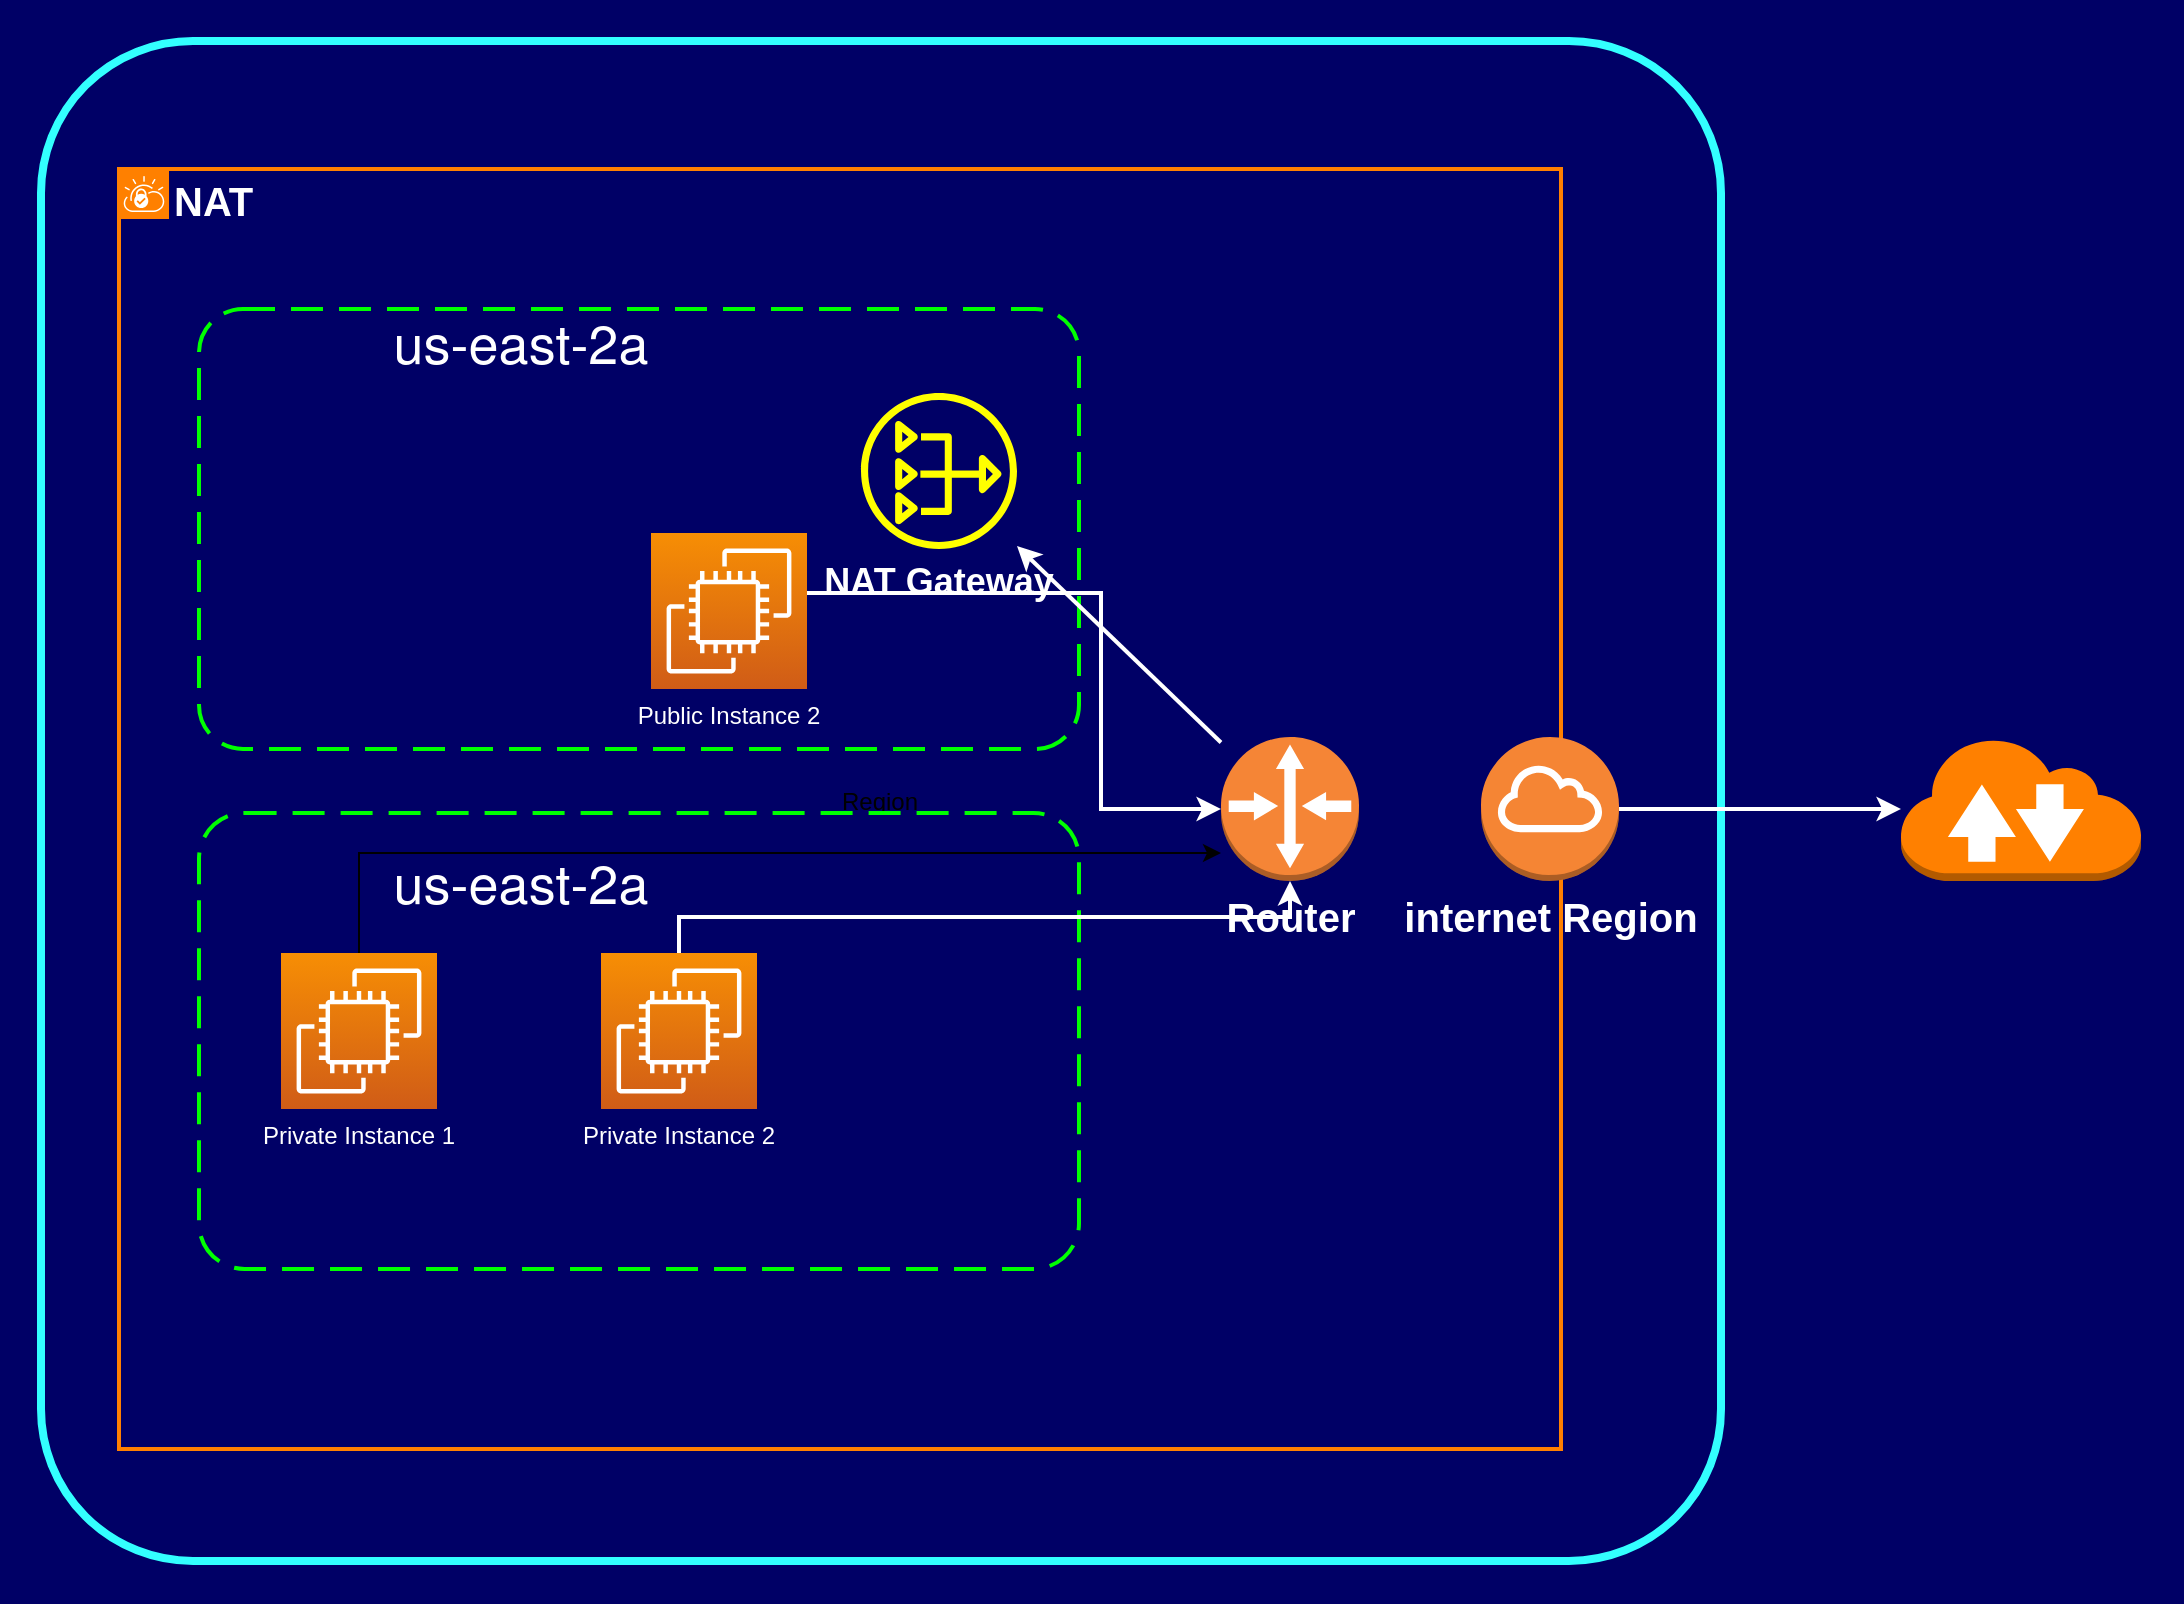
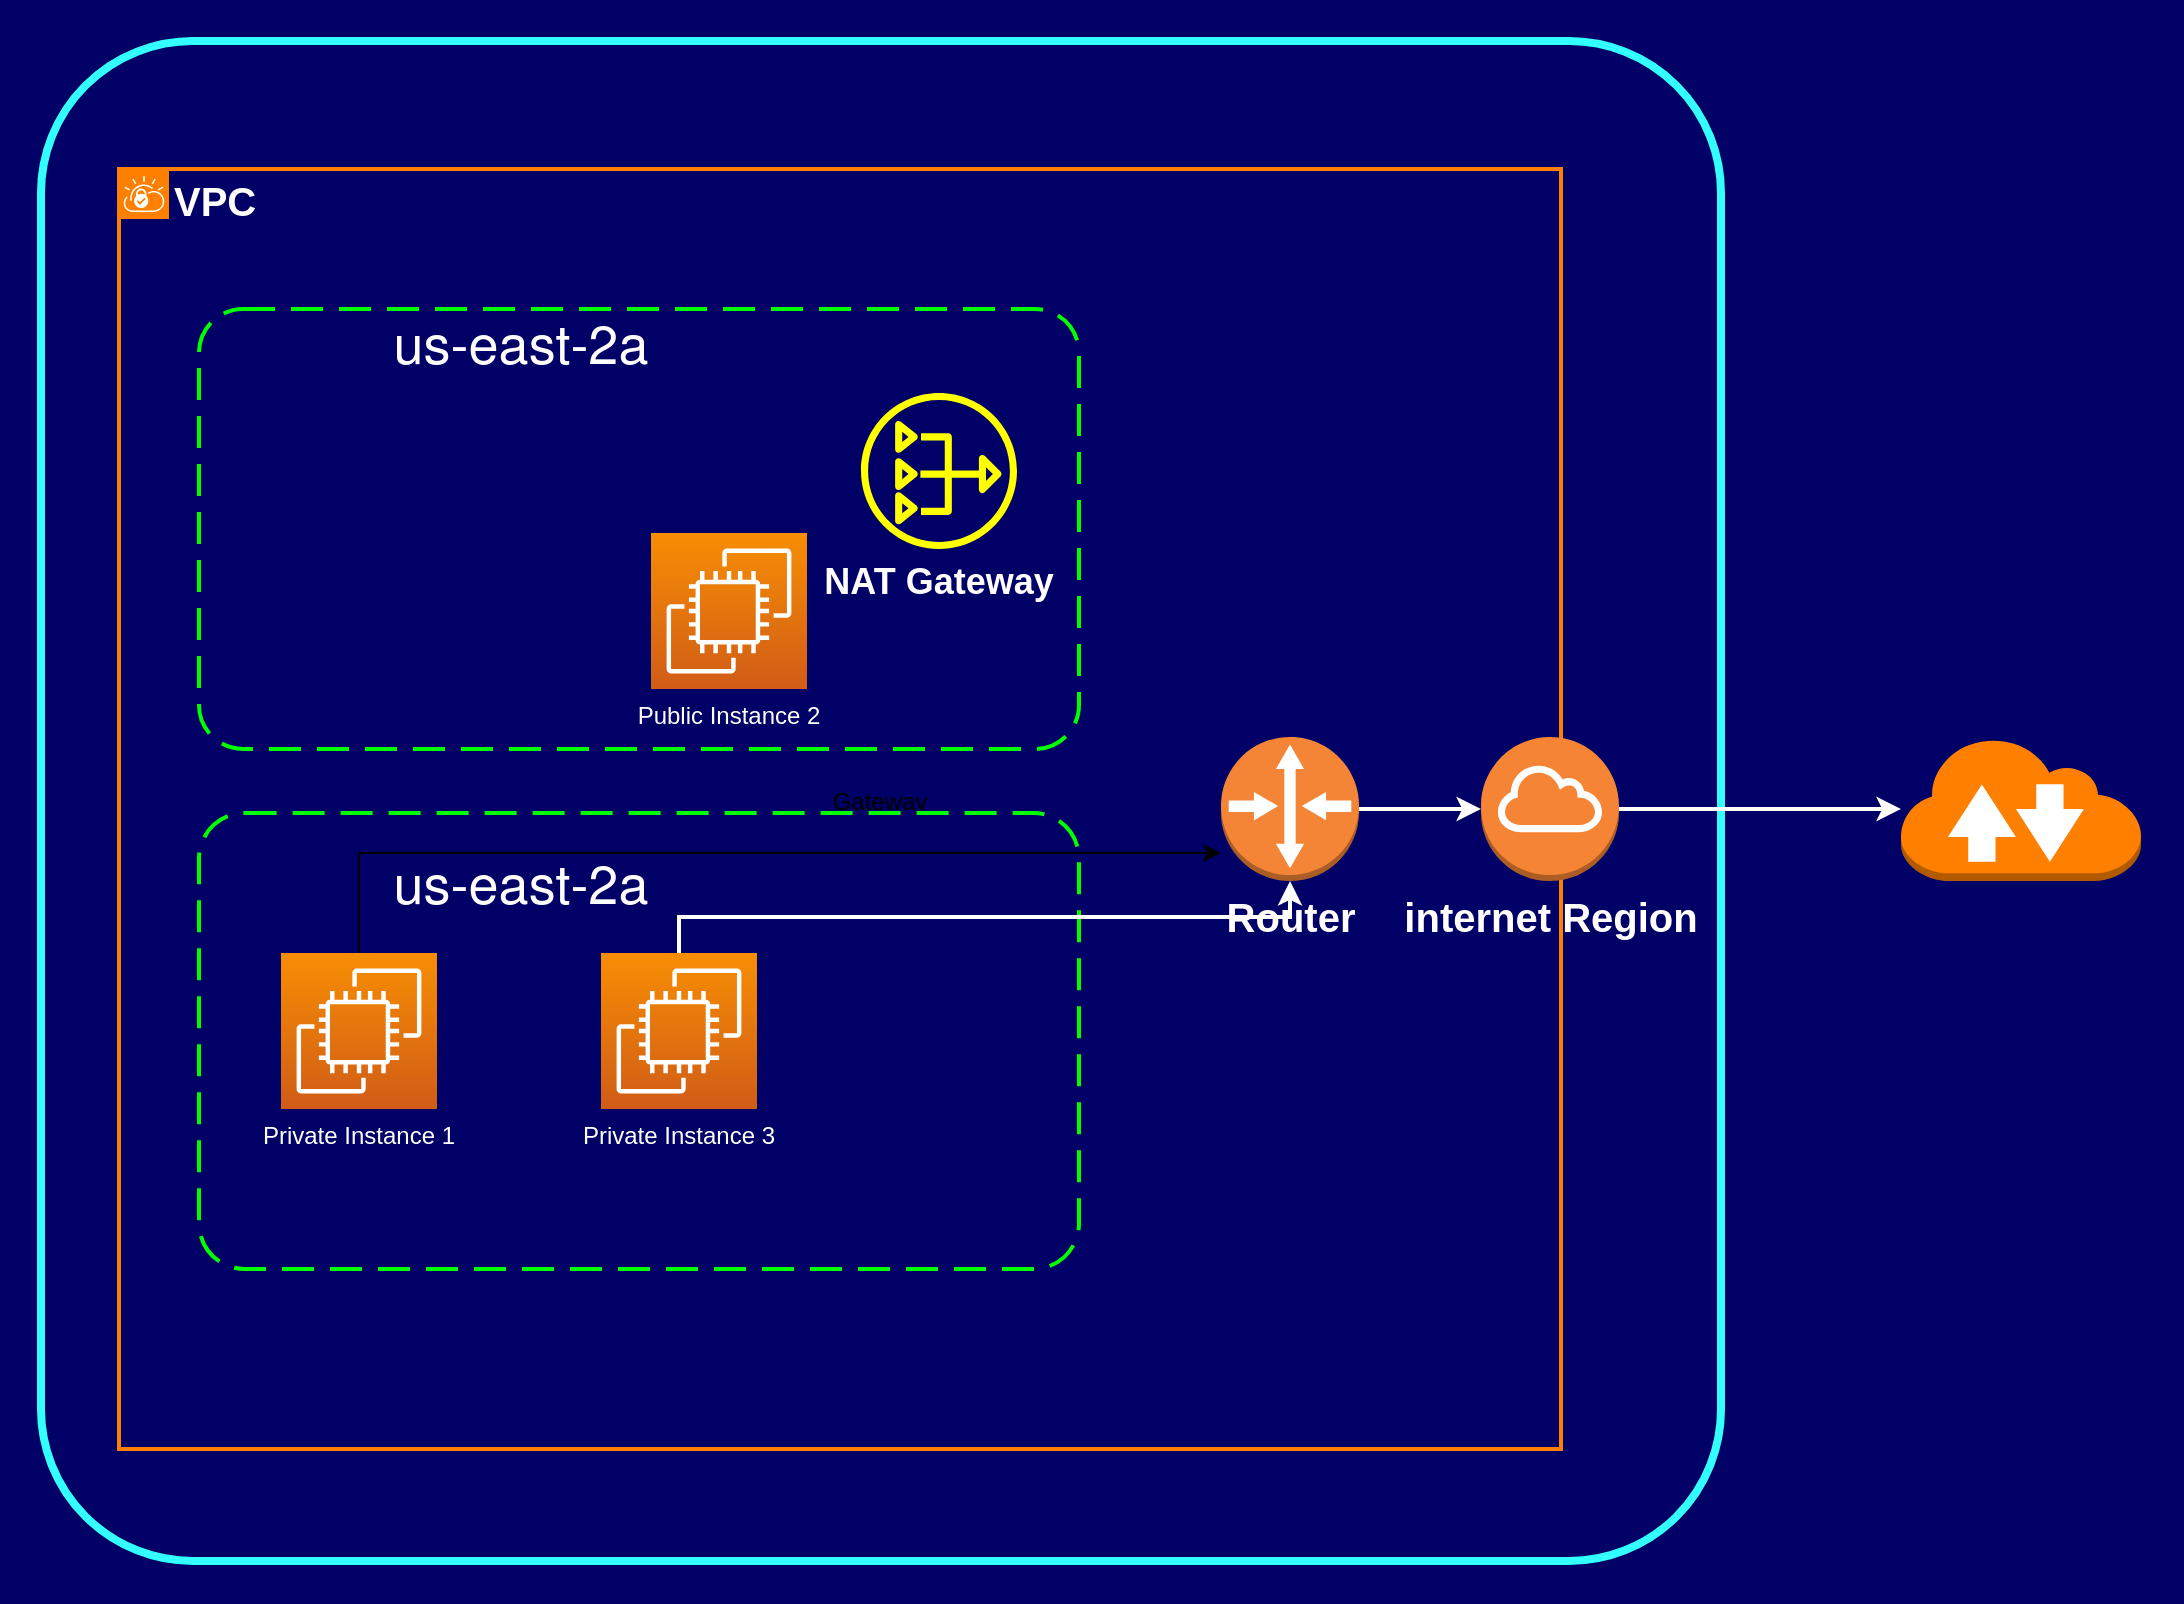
(209, 203) -> (209, 203)
(1163, 687) -> (1411, 809)
(1101, 771) -> none
(880, 802) -> (880, 802)
(680, 1137) -> (680, 1137)
